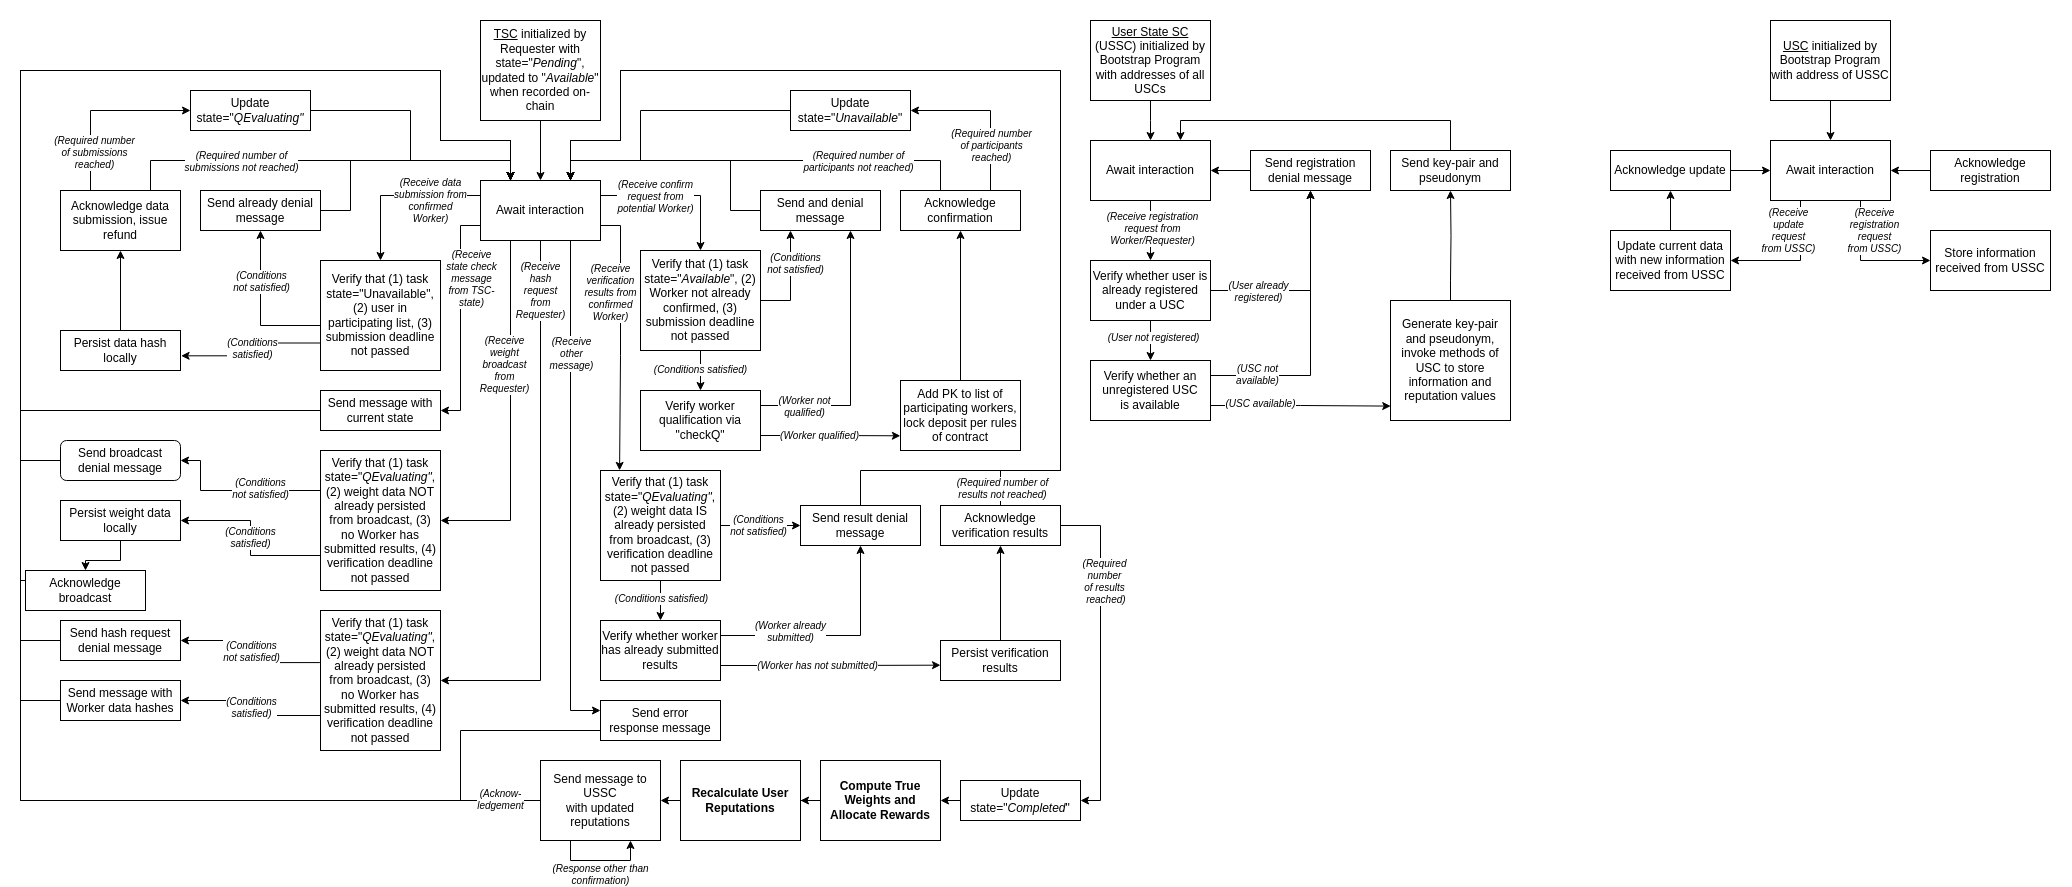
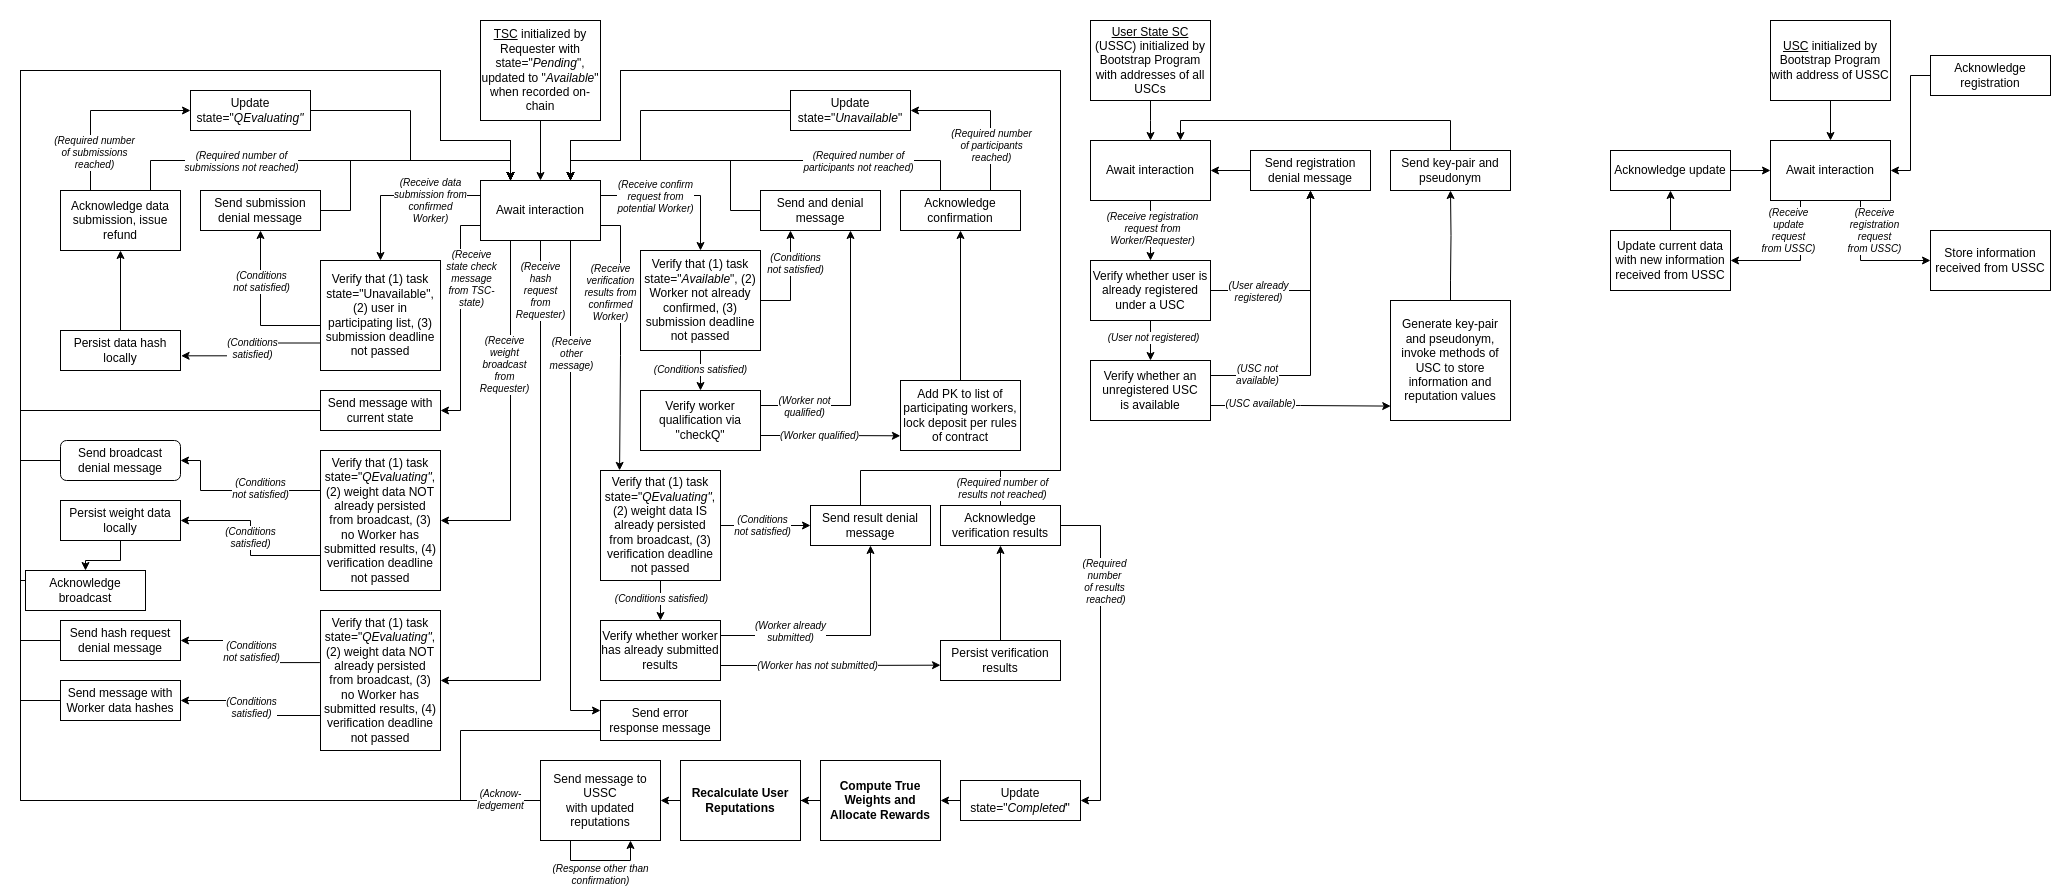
(1991, 171) -> (1991, 76)
(261, 211) -> (261, 211)
(861, 526) -> (871, 526)
